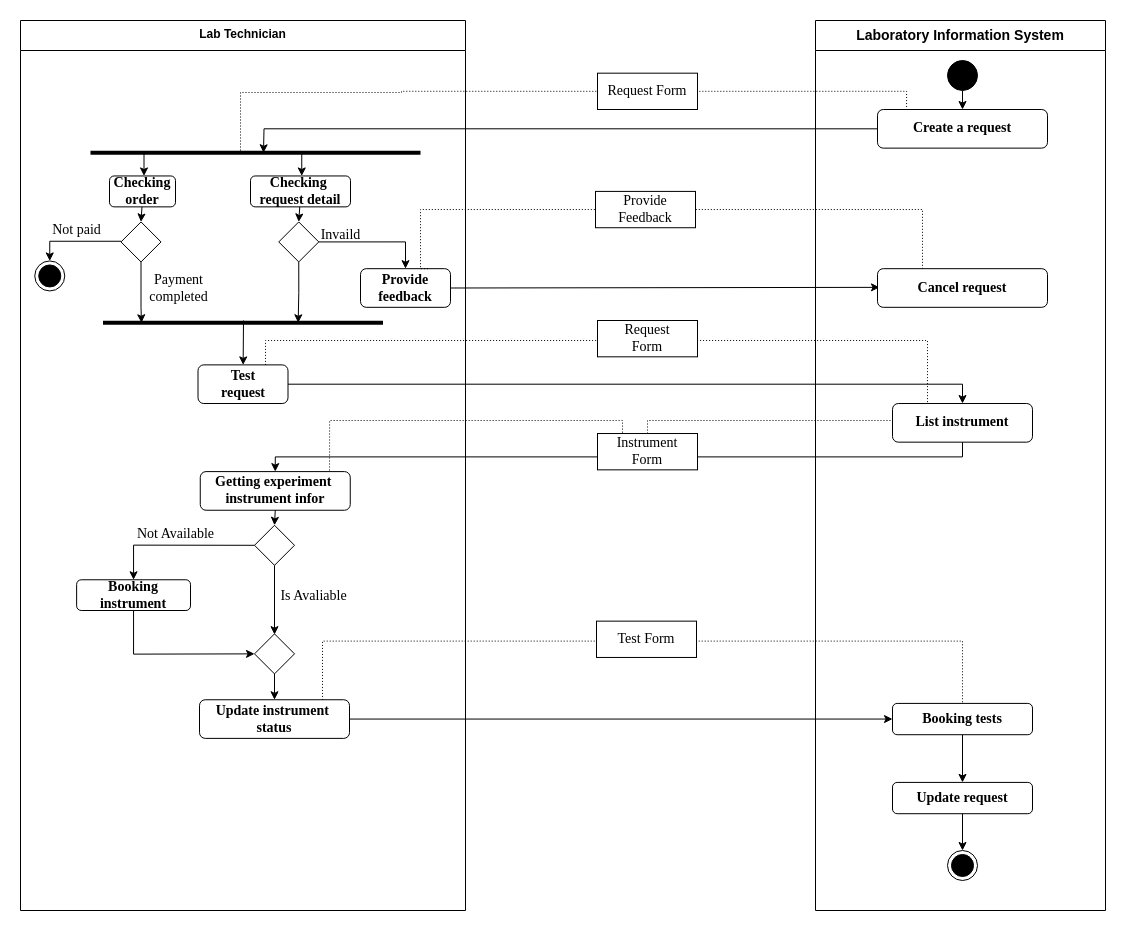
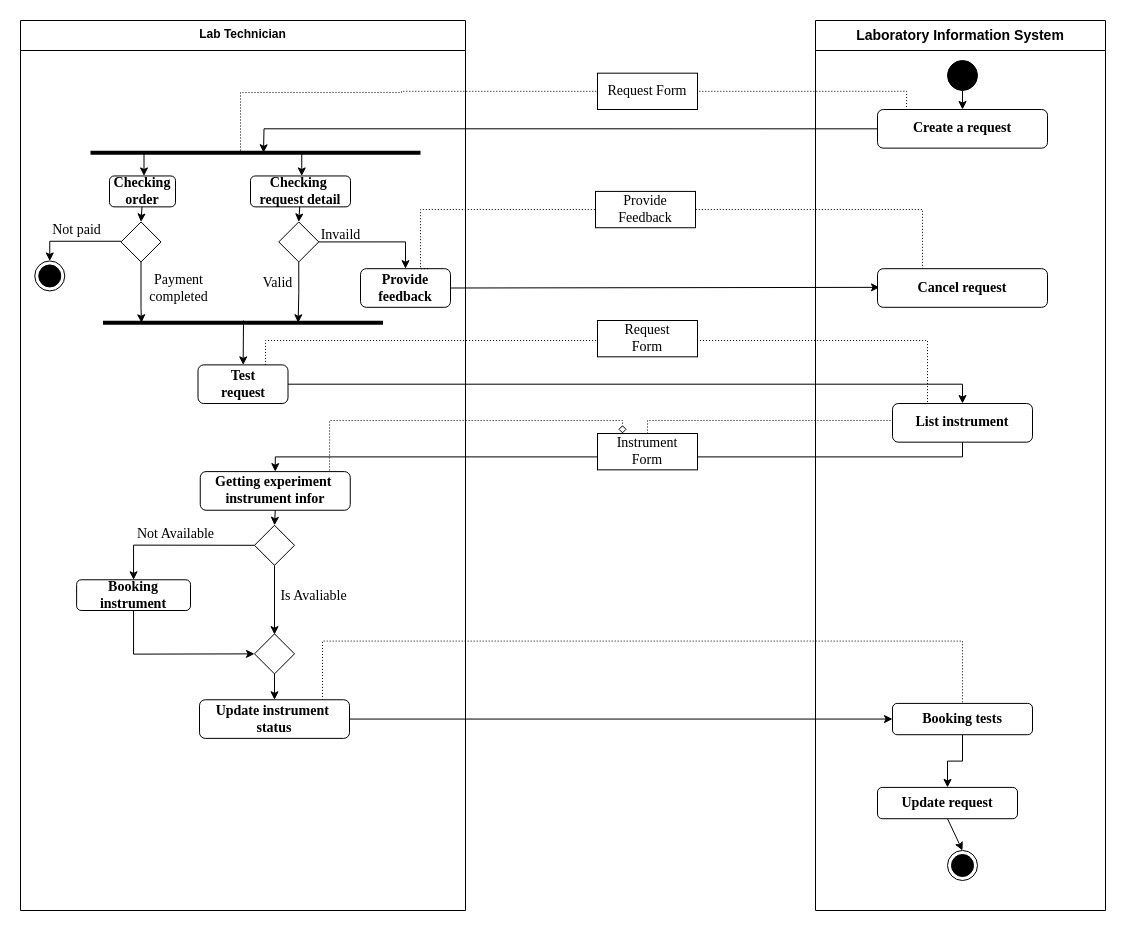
none -> (278, 284)
(623, 428) -> (623, 425)
(647, 639) -> none
(963, 798) -> (948, 803)
